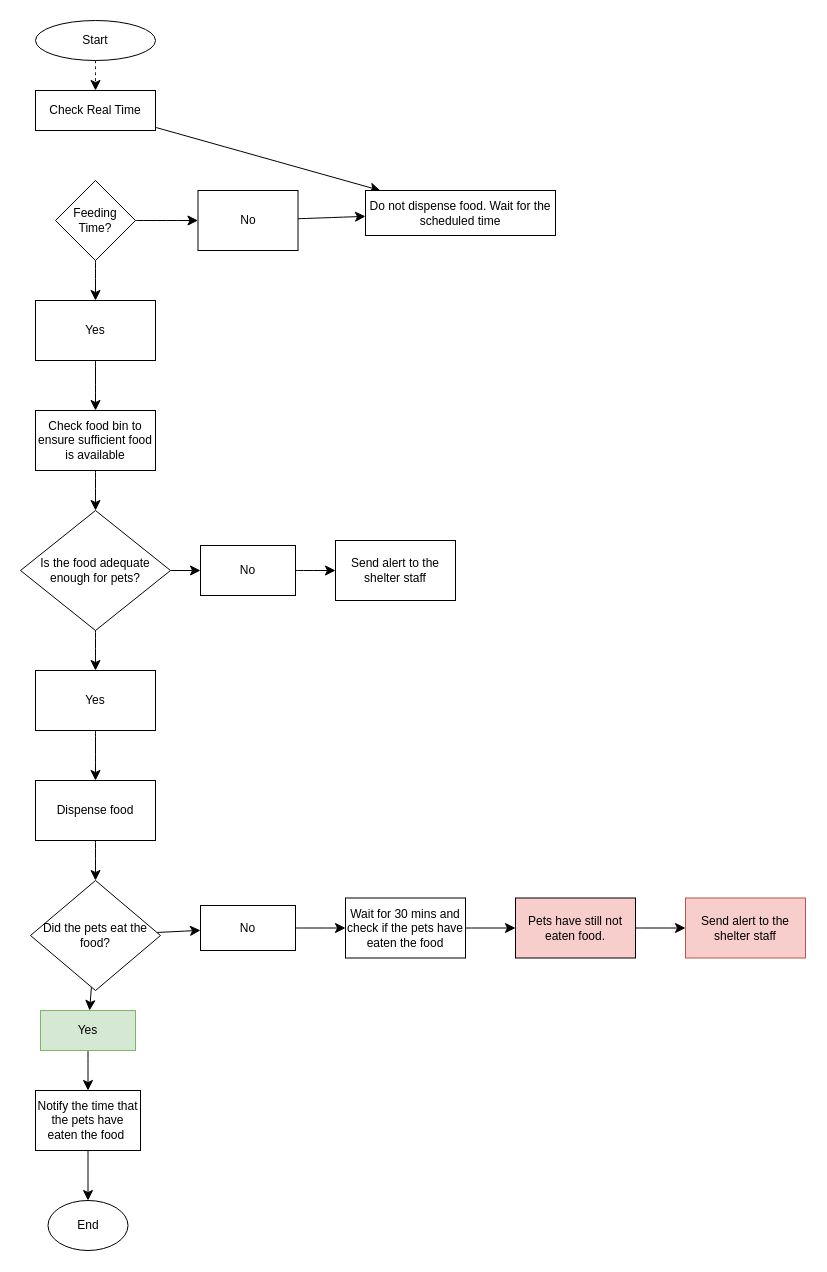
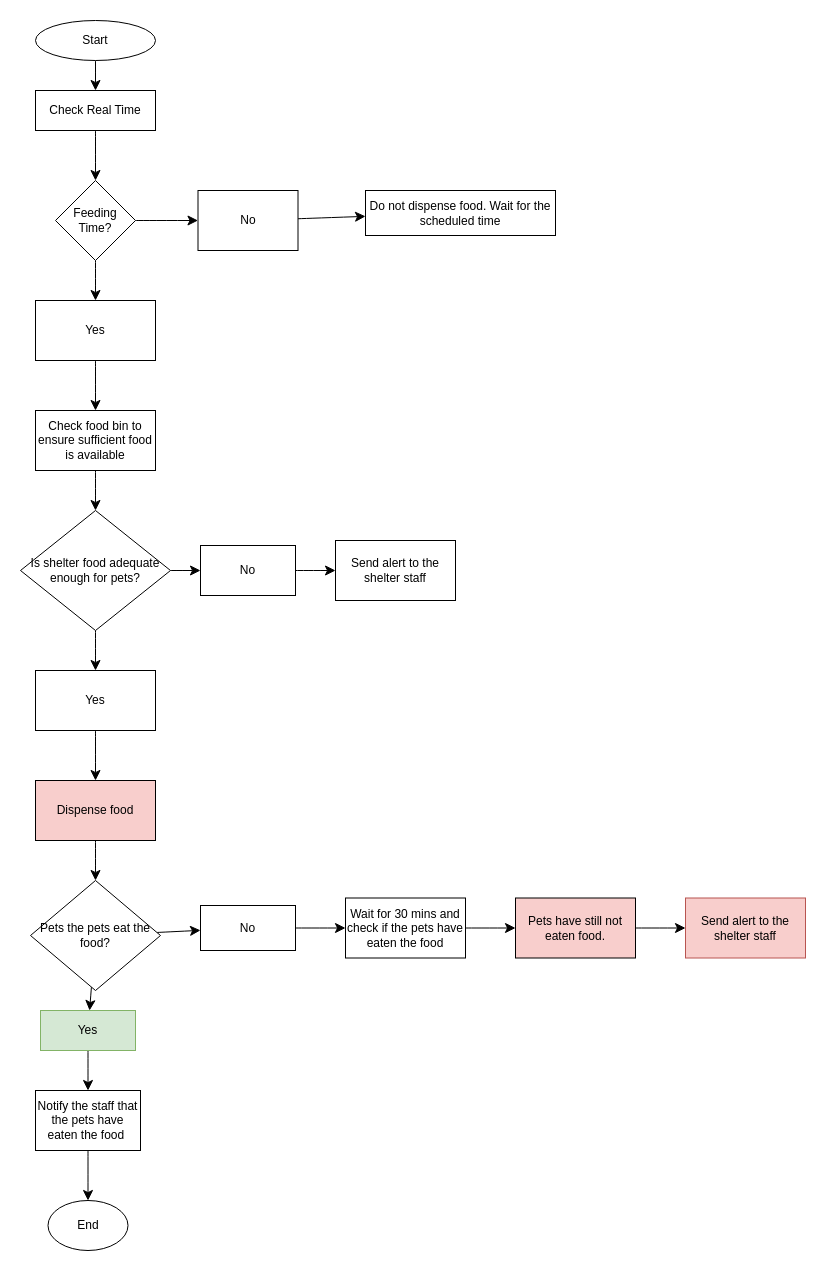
(96, 72) -> (96, 72)
(265, 158) -> (96, 152)
(96, 571) -> (96, 571)
(96, 811) -> (96, 811)
(96, 936) -> (96, 936)
(88, 1121) -> (88, 1121)
